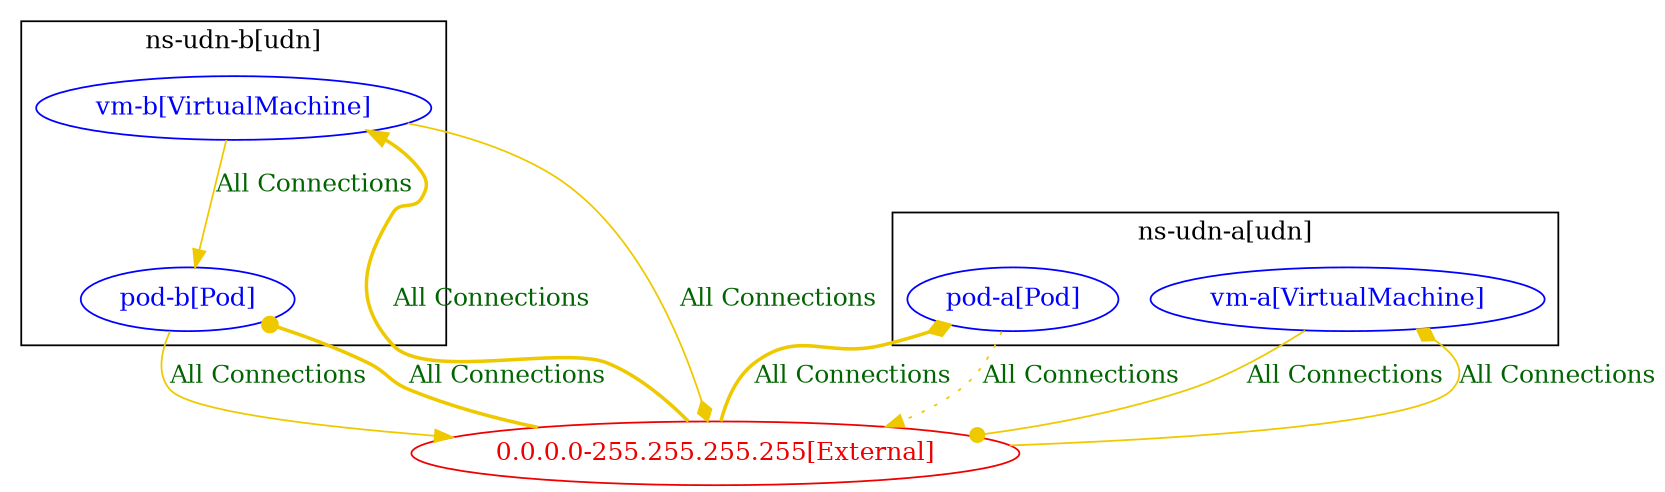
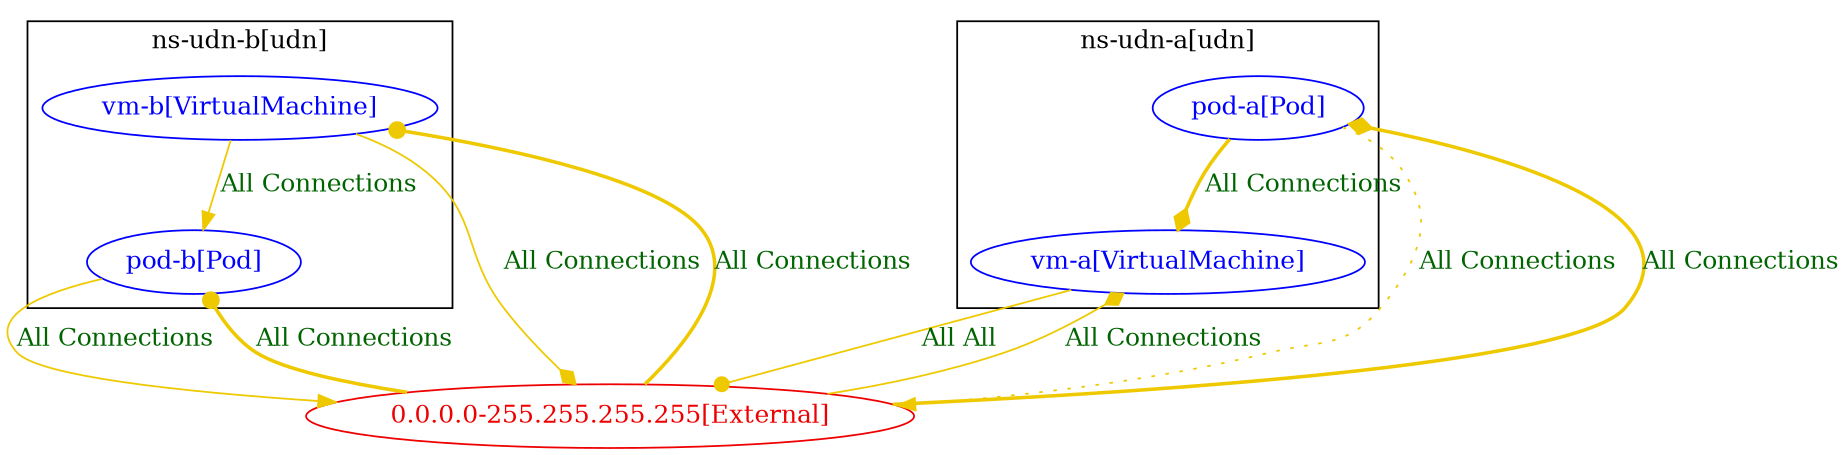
none -> (1205, 173)
(421, 358) -> (645, 192)
(1346, 376) -> (960, 339)
